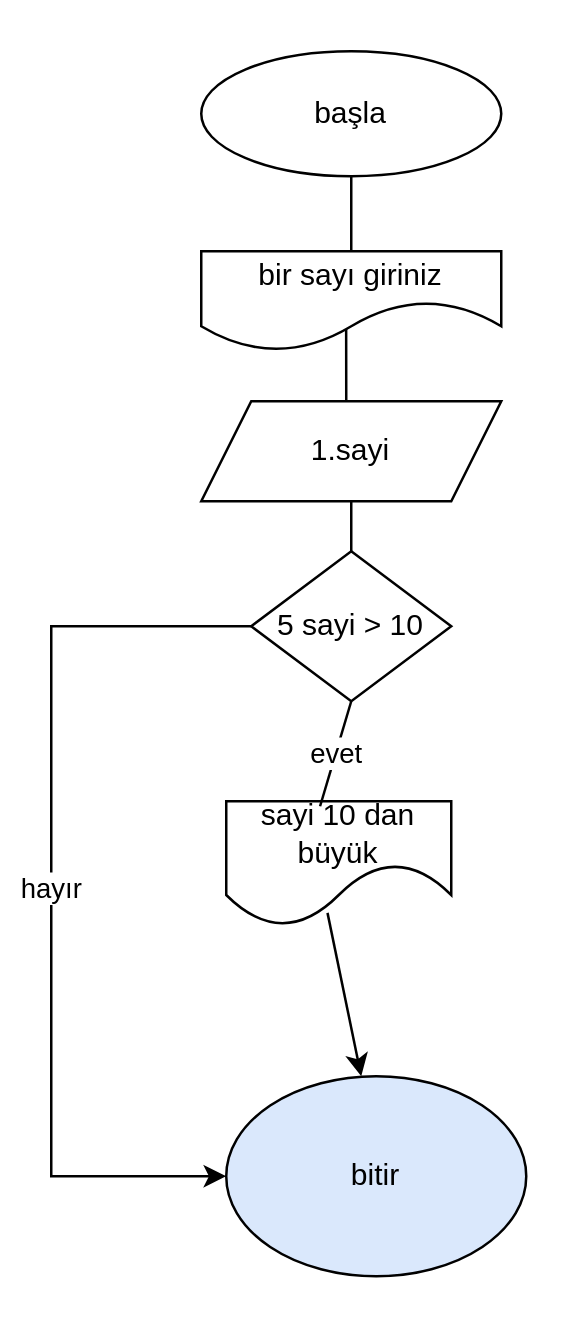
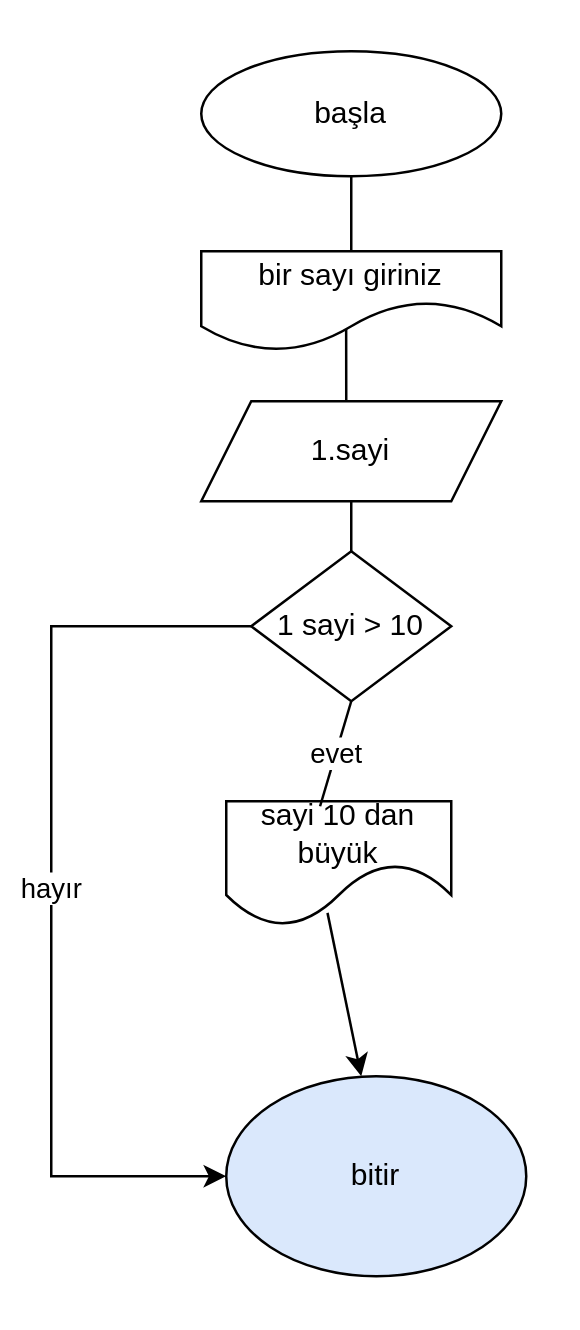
(351, 626) -> (351, 626)
